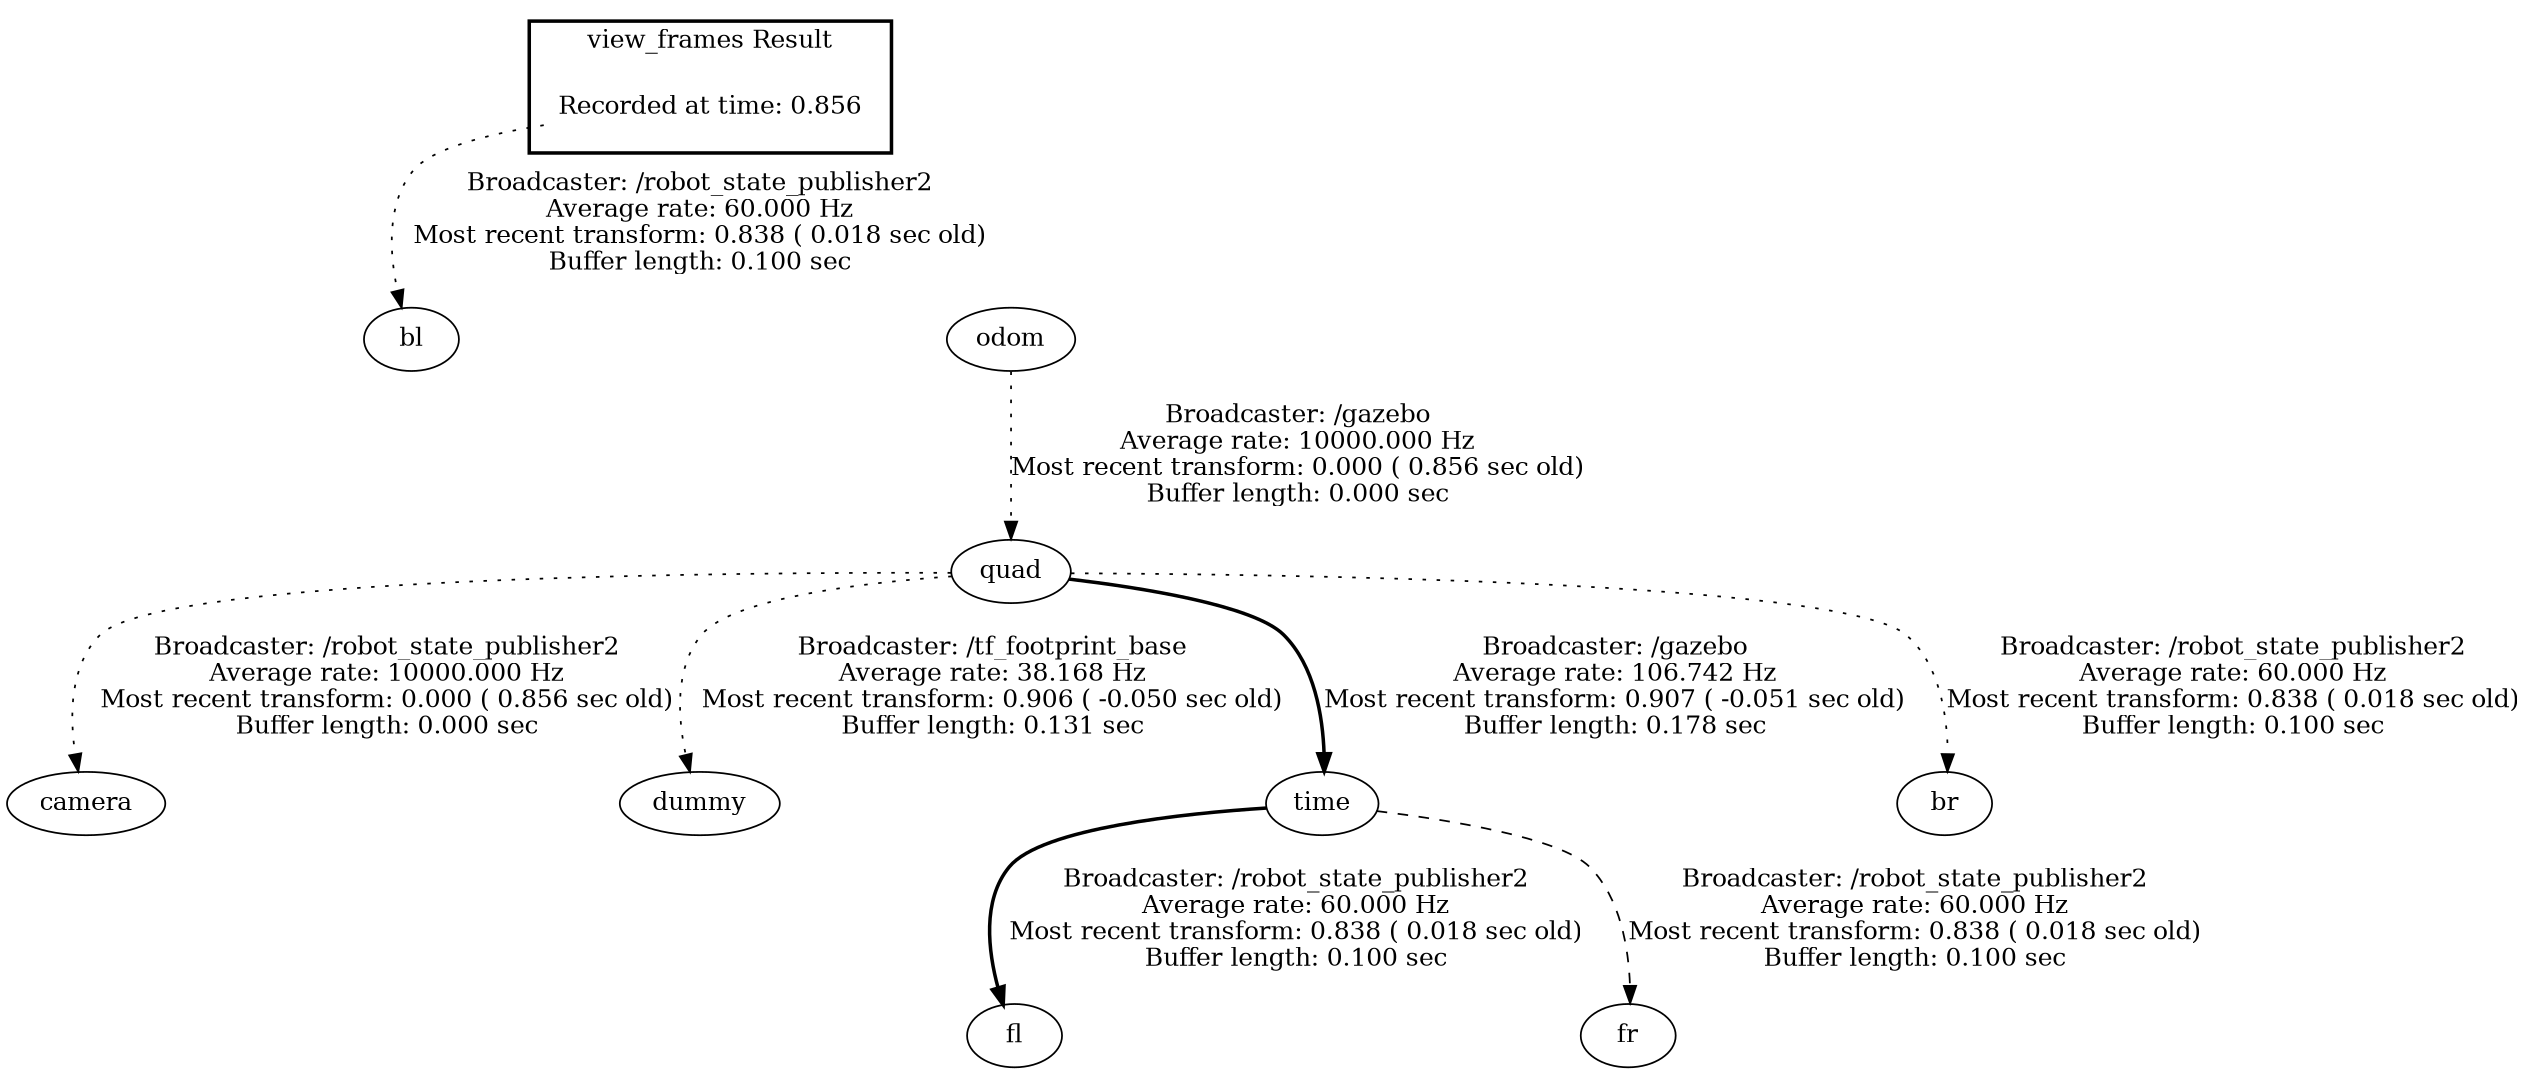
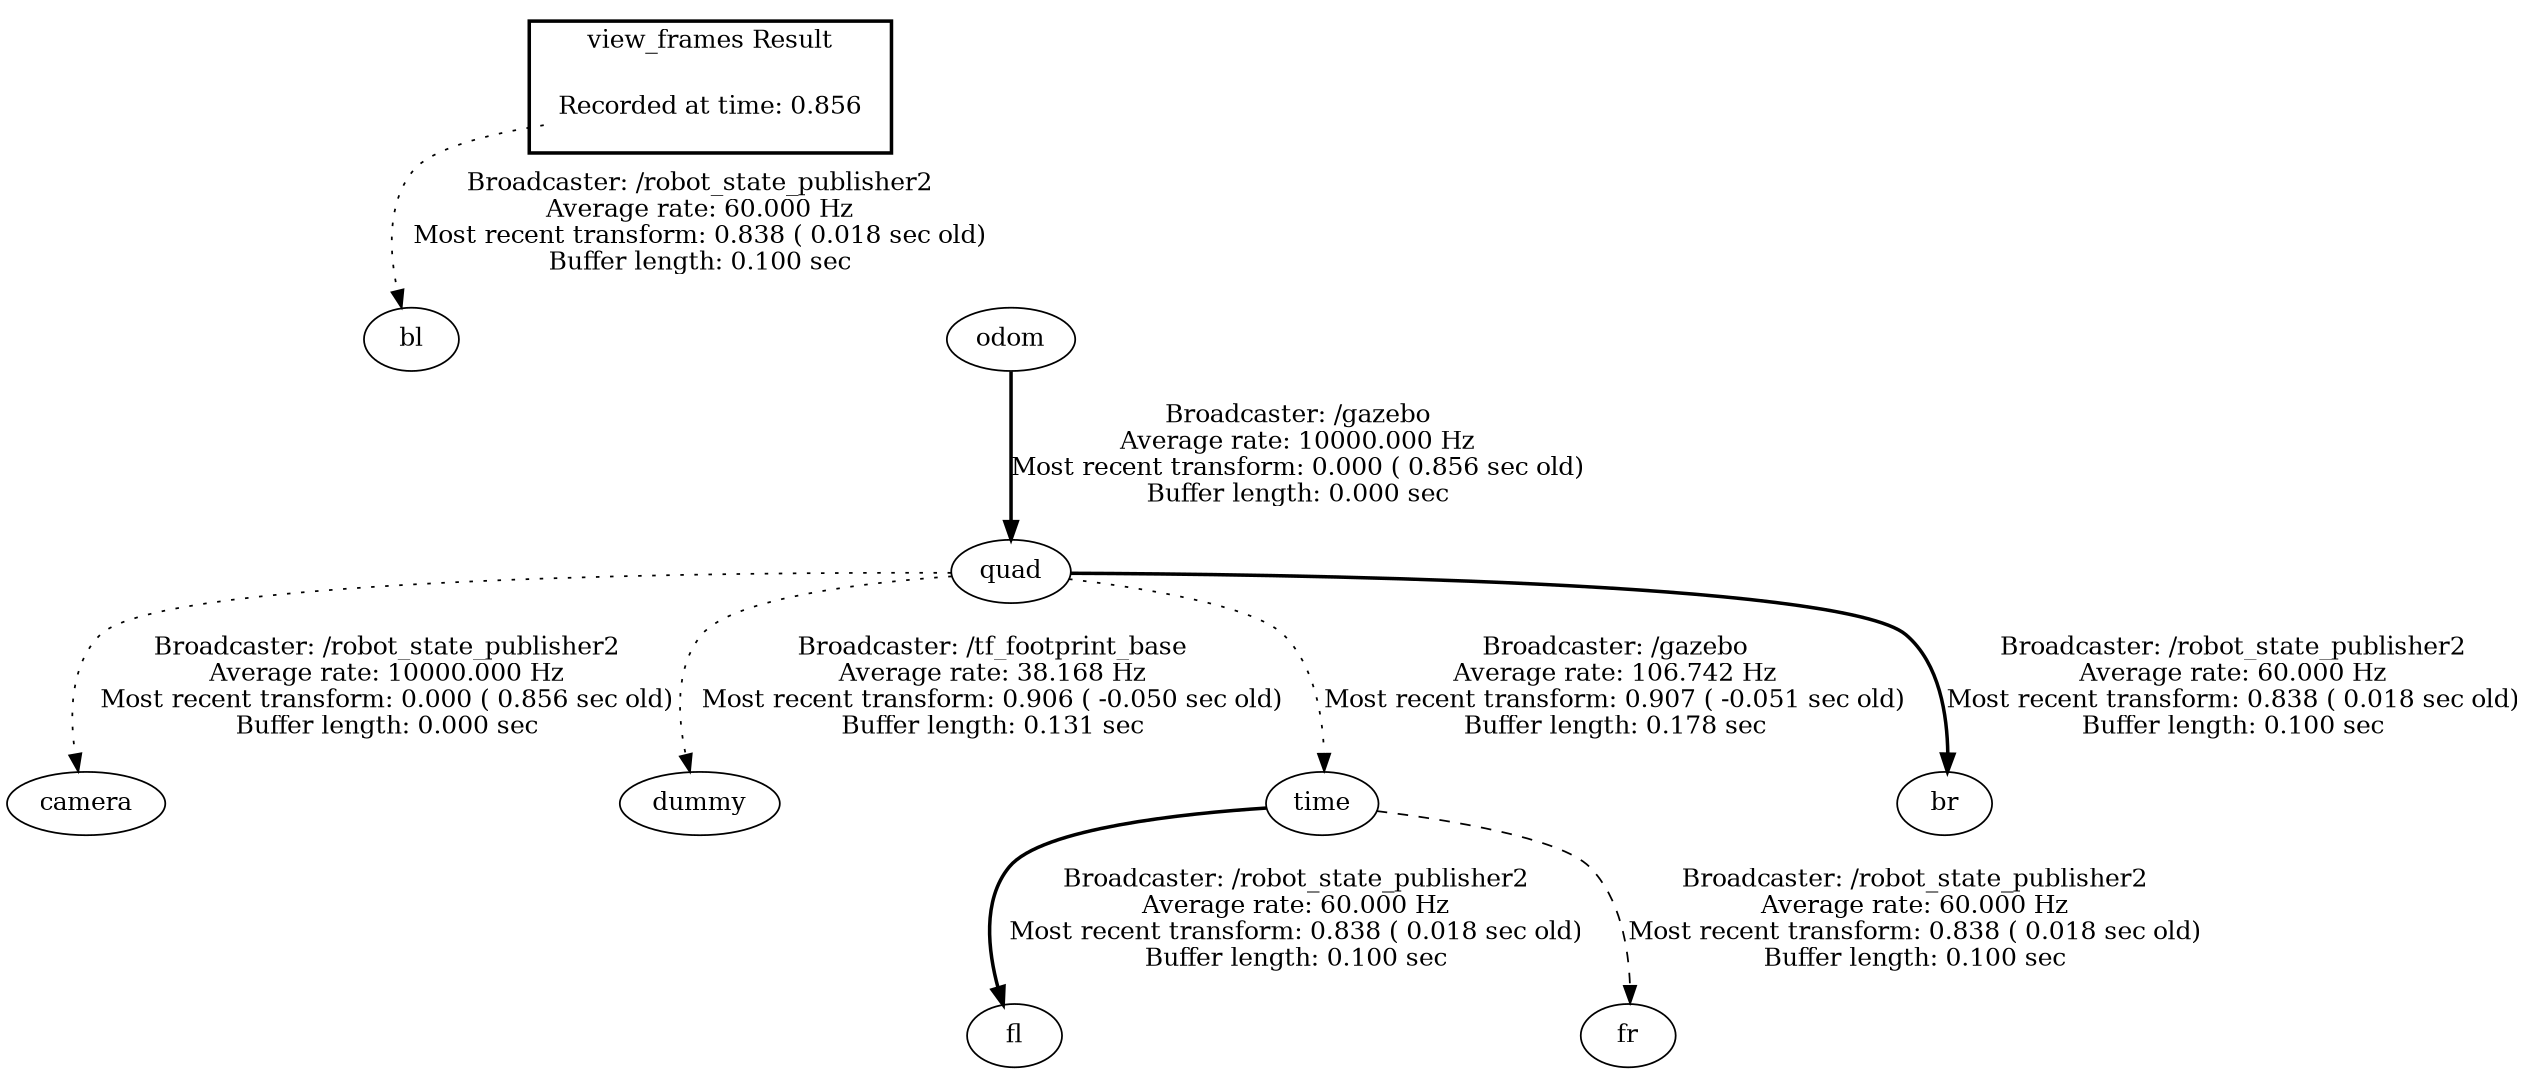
(1011, 446) -> (1011, 446)
(1556, 585) -> (1556, 585)
(1242, 613) -> (1242, 613)
